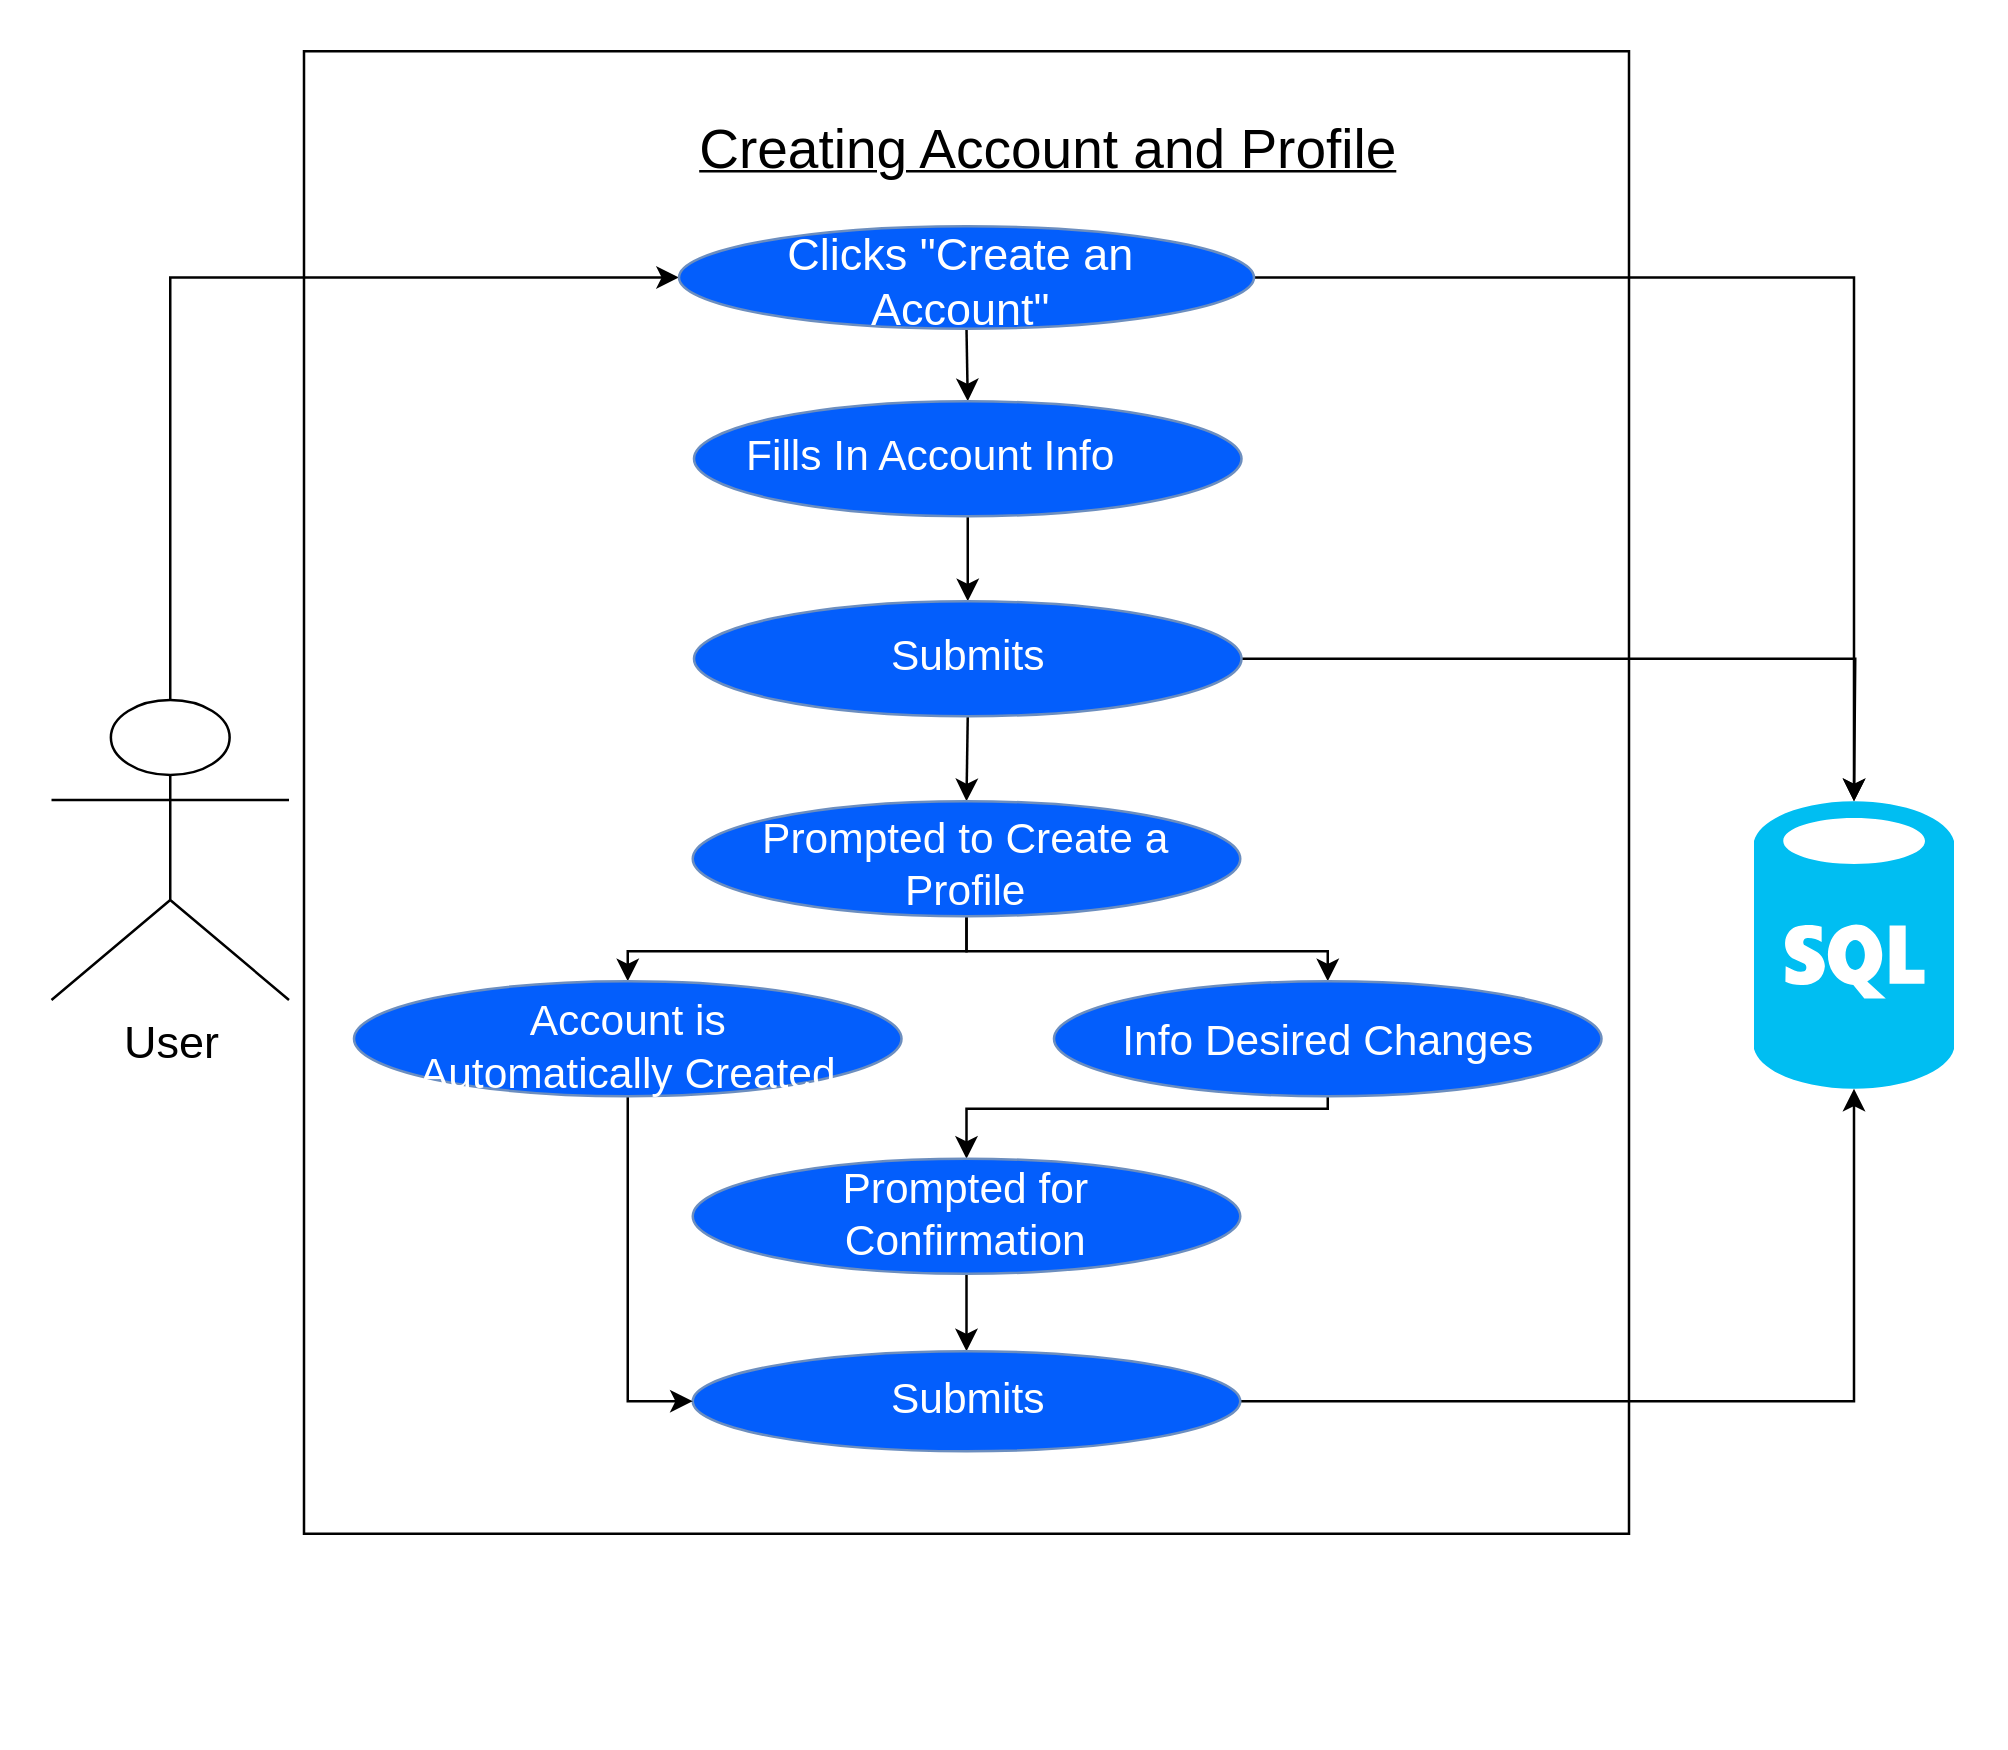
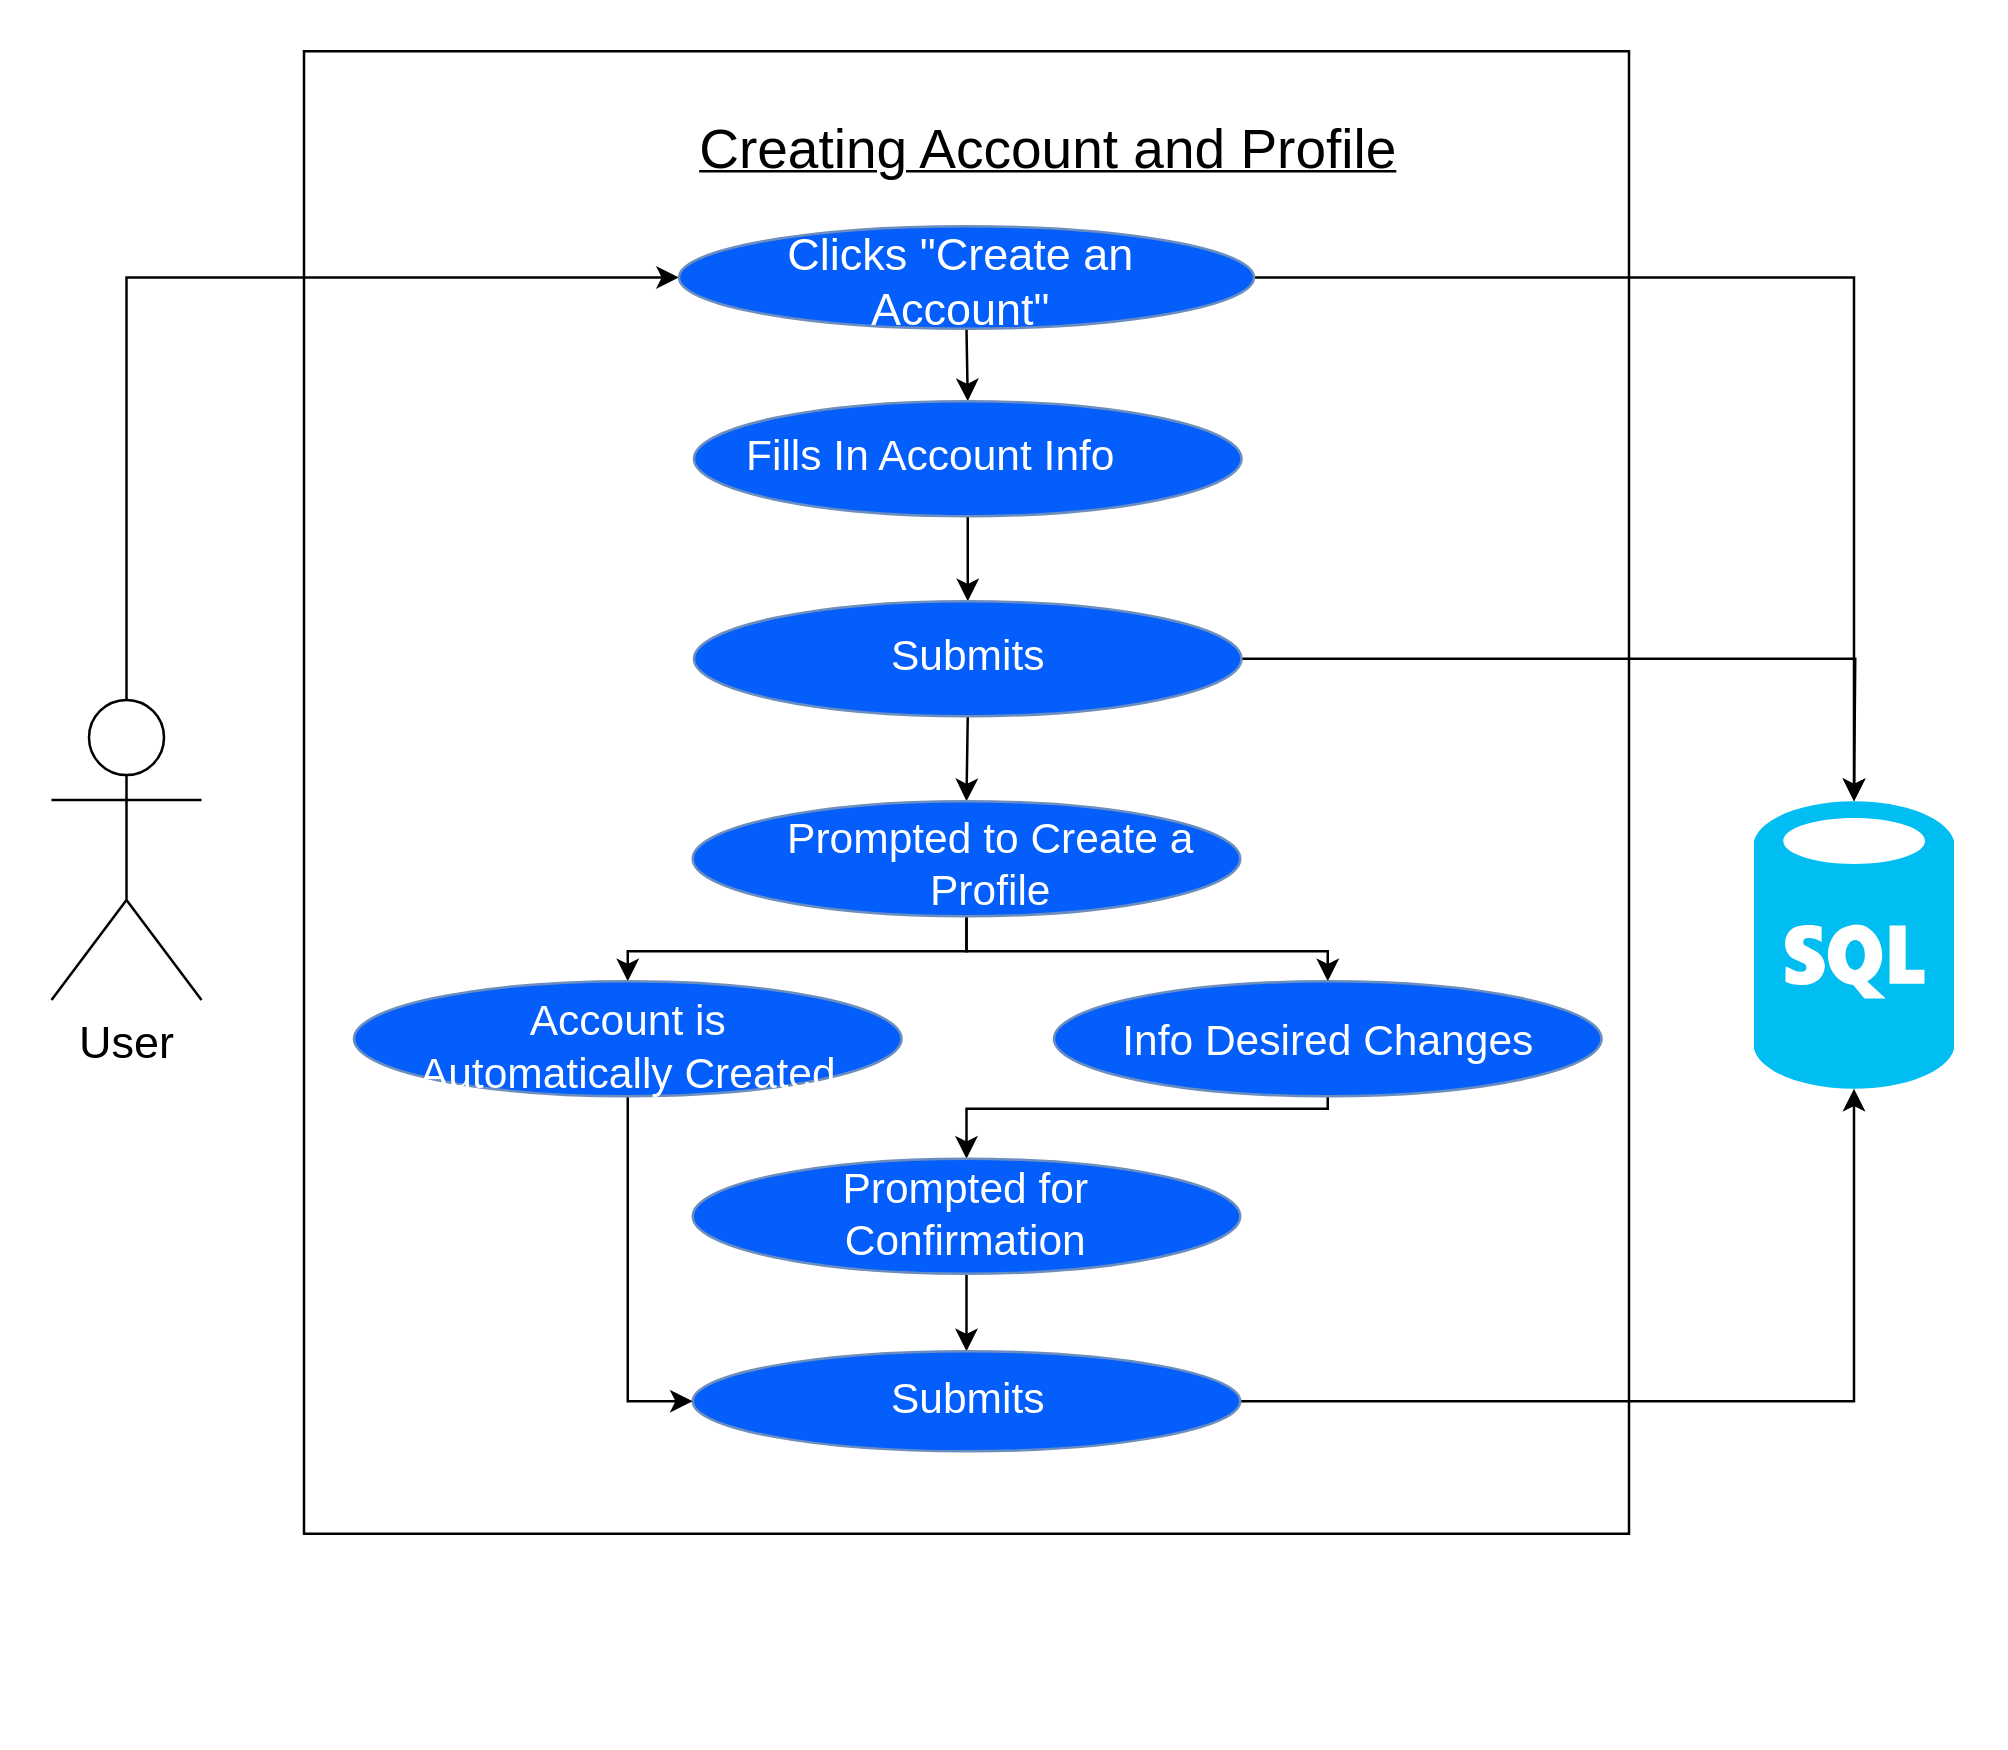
(170, 850) -> (126, 850)
(966, 866) -> (991, 866)
